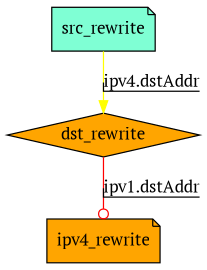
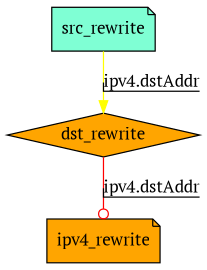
(152, 188) -> (152, 188)
